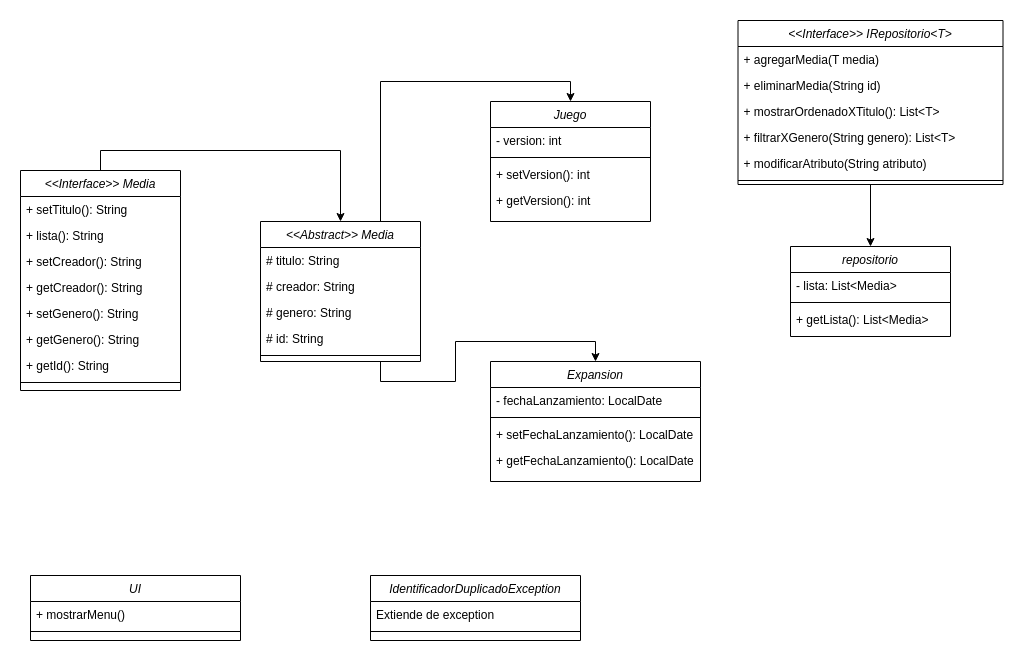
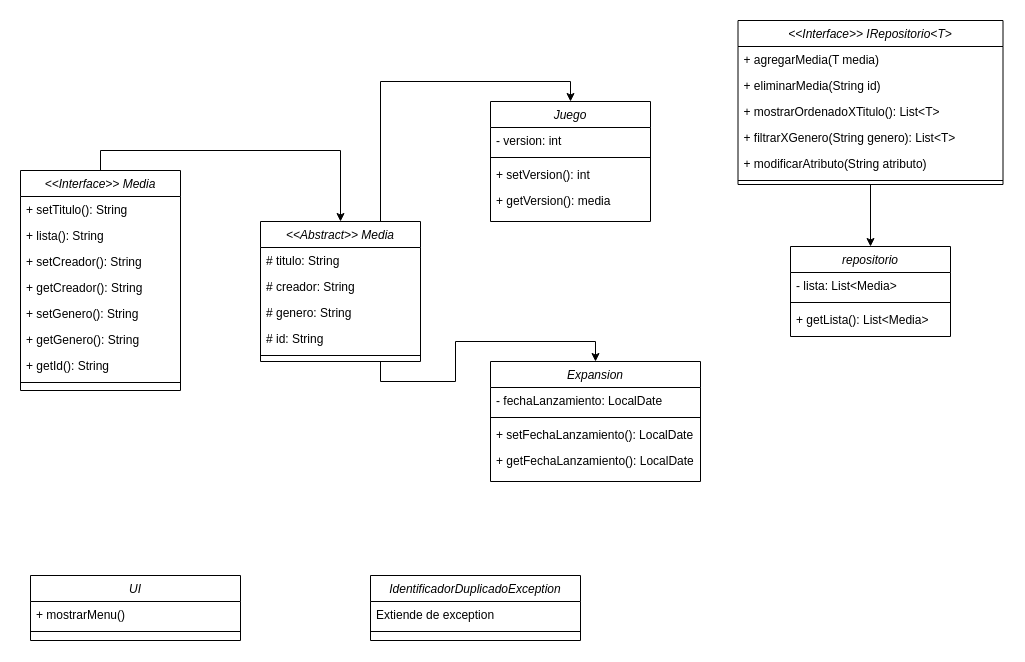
(552, 201) -> (559, 201)
